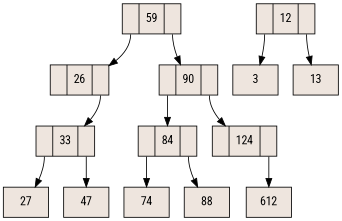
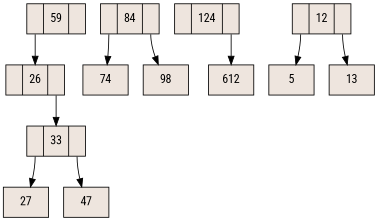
(188, 80) -> none
(255, 80) -> (291, 80)
(207, 202) -> (166, 80)
